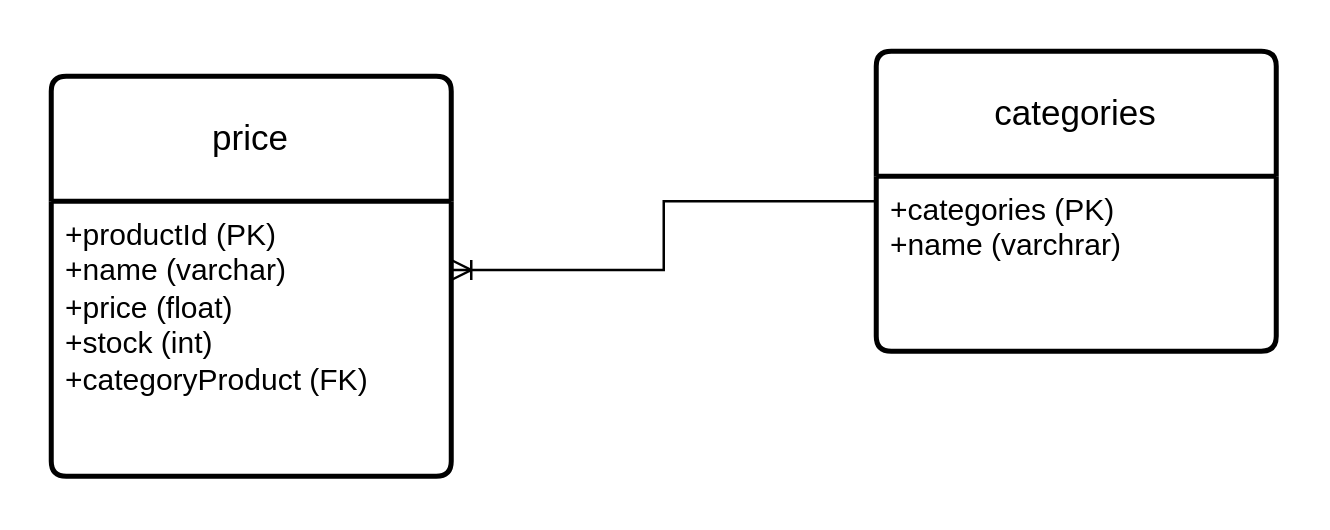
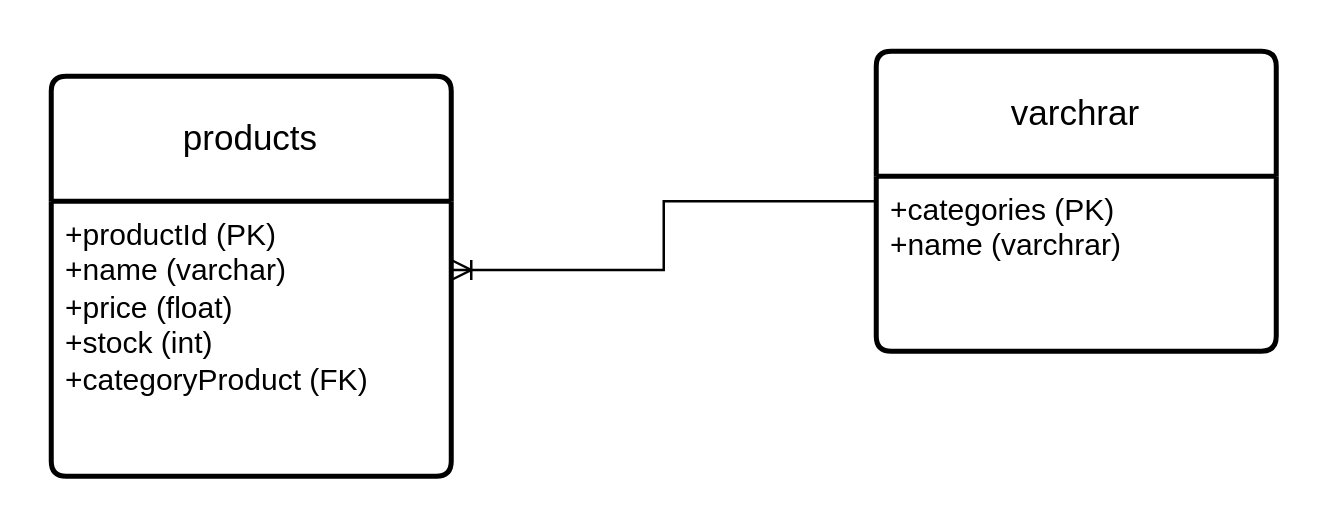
(1076, 114) -> (1076, 114)
(251, 139) -> (251, 139)
